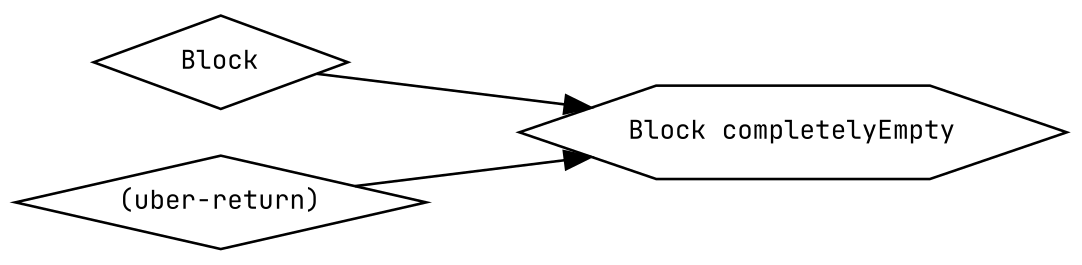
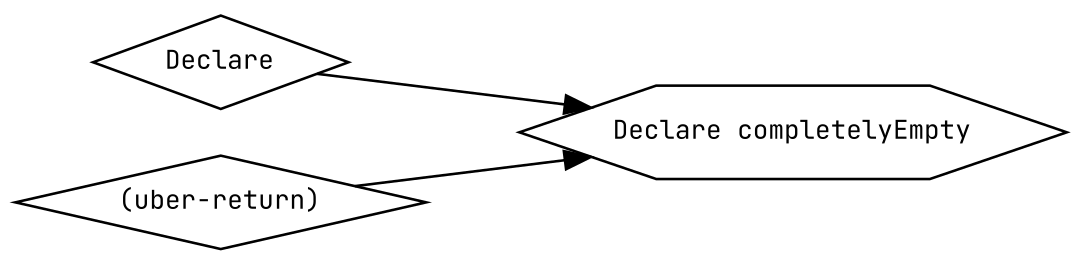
(221, 62) -> (221, 62)
(793, 132) -> (793, 132)
